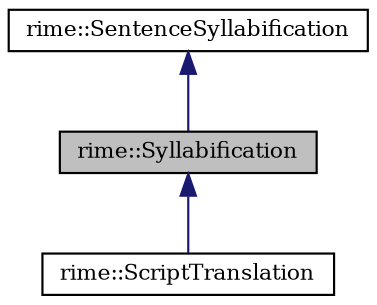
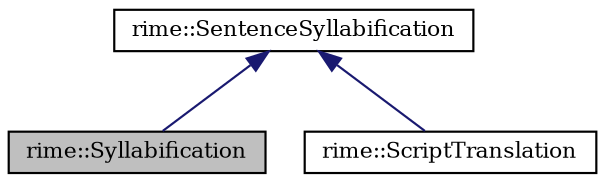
(188, 225) -> (381, 98)
